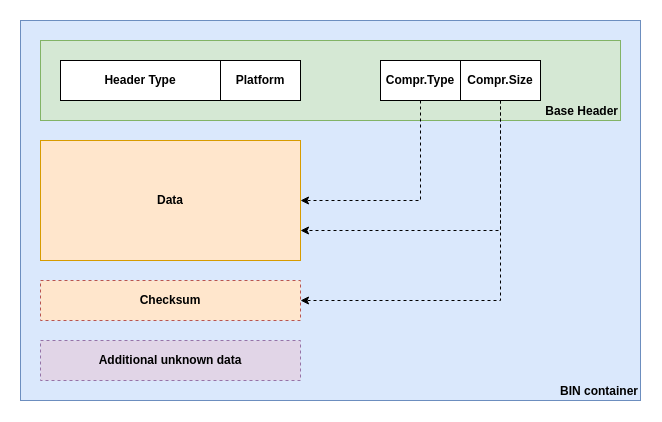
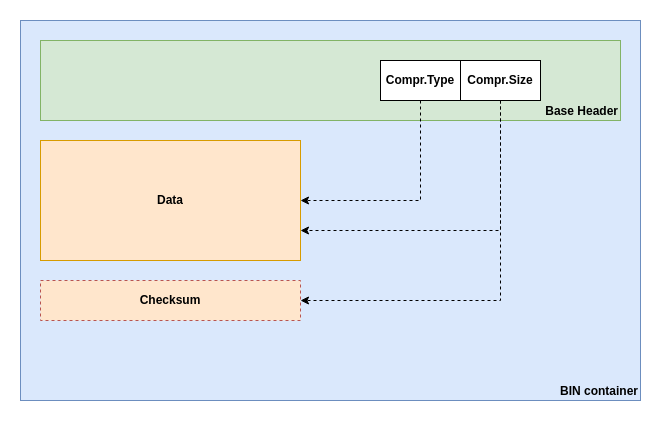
(141, 81) -> none
(261, 81) -> none
(171, 361) -> none
